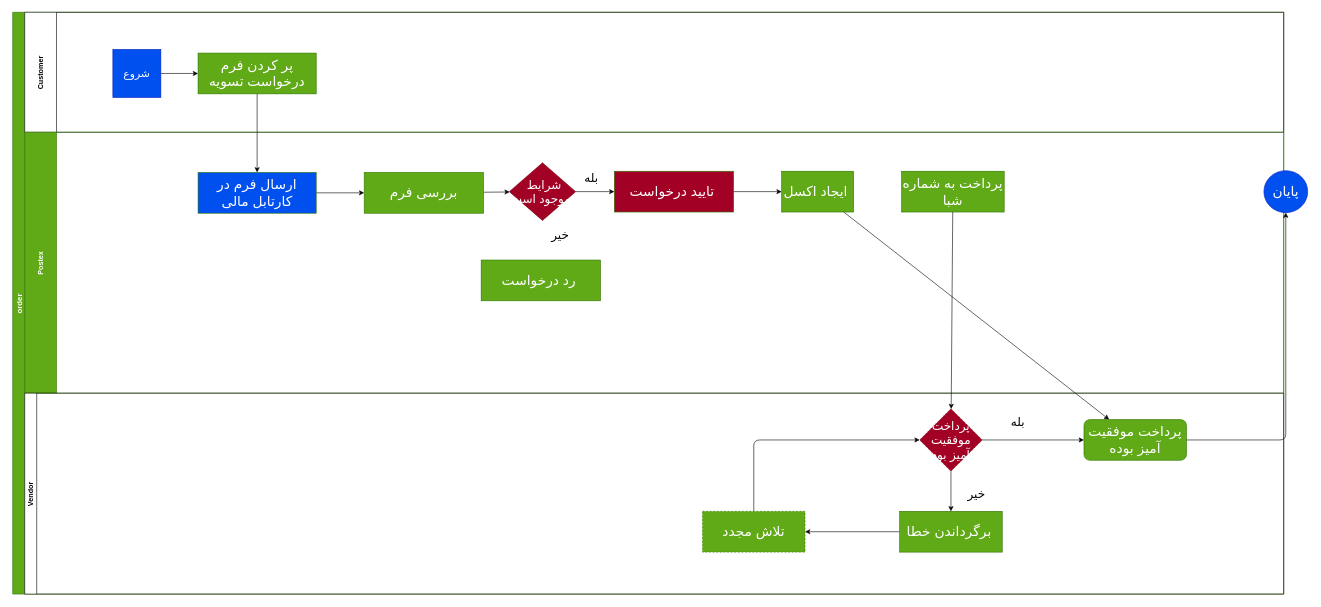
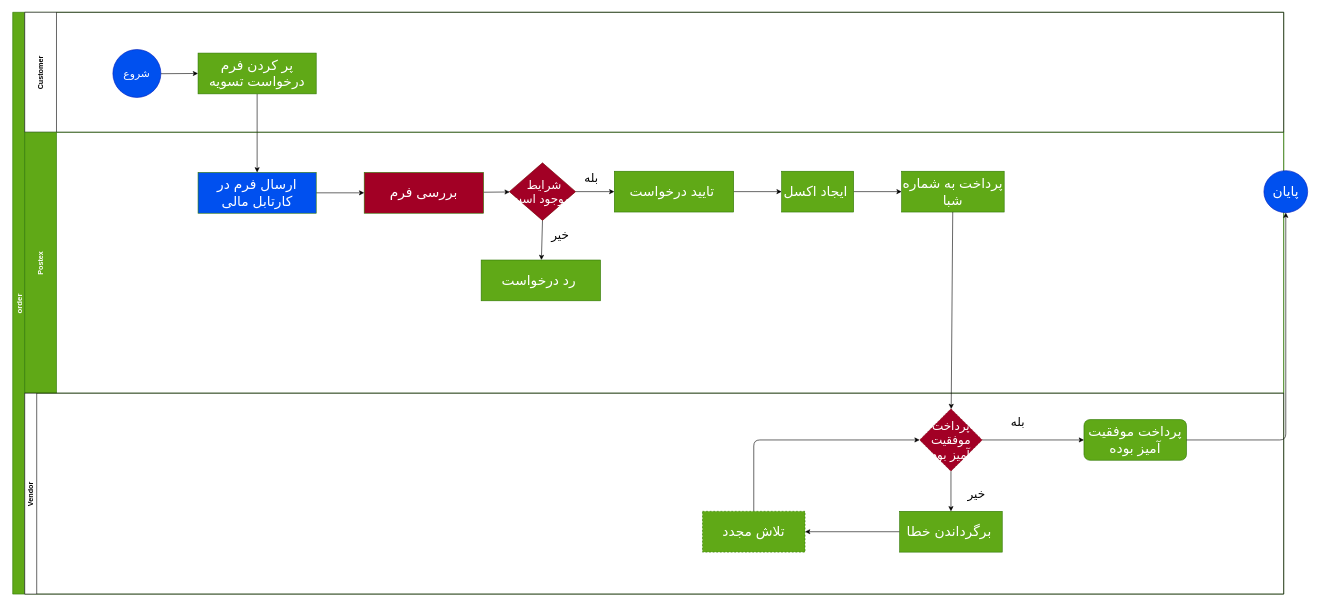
(137, 74) -> (137, 74)
(674, 192) -> (674, 192)
(424, 193) -> (424, 193)
none -> (541, 252)
(974, 314) -> (876, 192)
